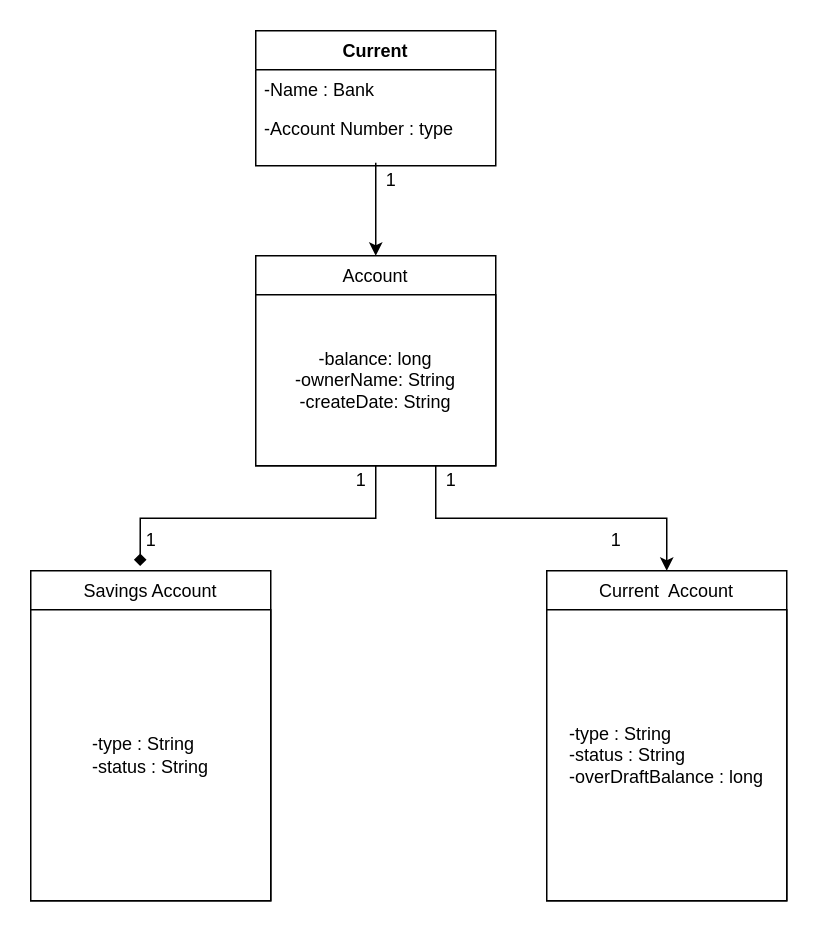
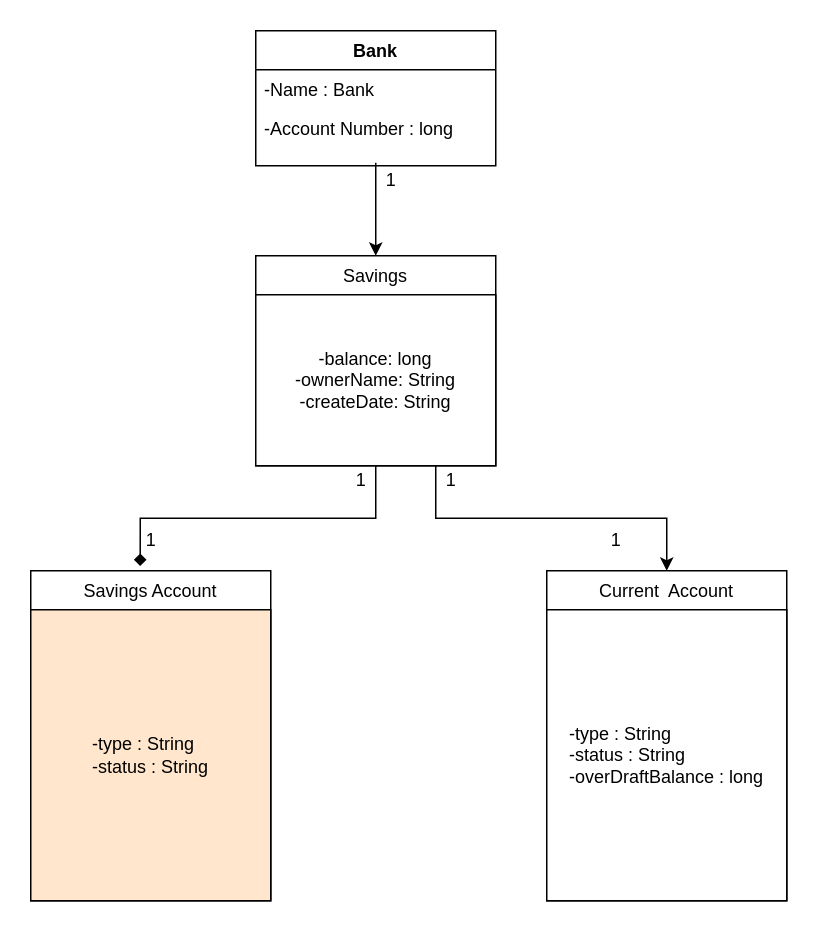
(375, 51) -> (375, 51)
(366, 129) -> (363, 129)
(375, 276) -> (375, 276)
(151, 755) -> (151, 755)
